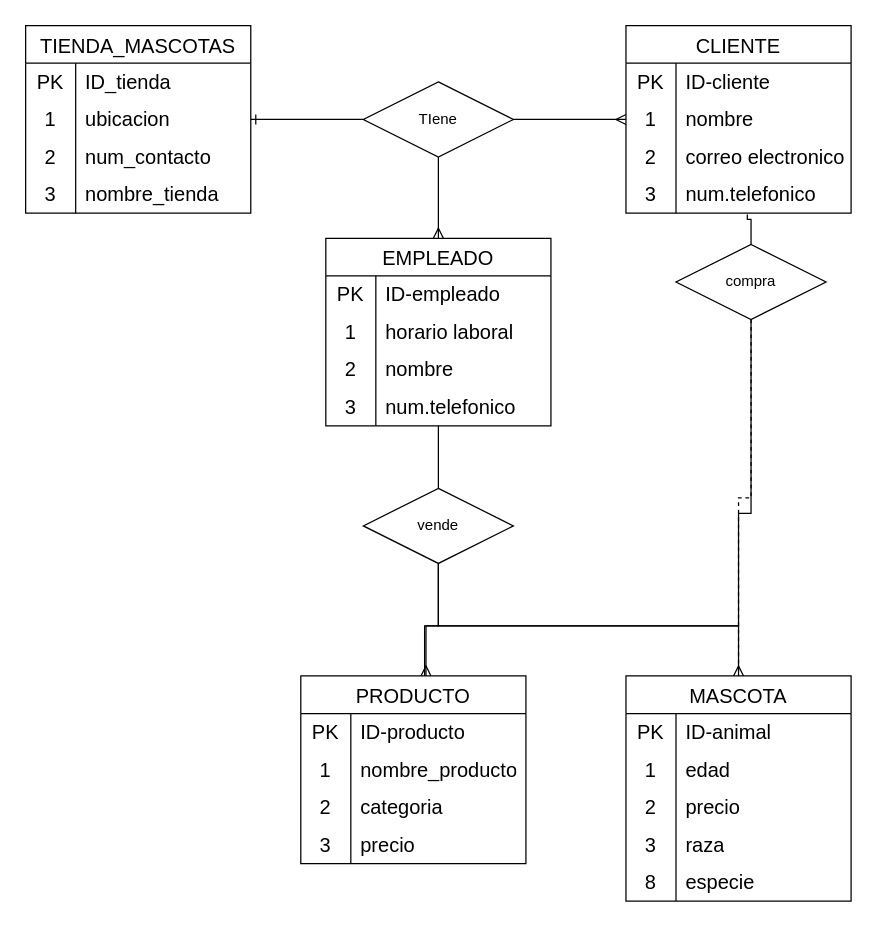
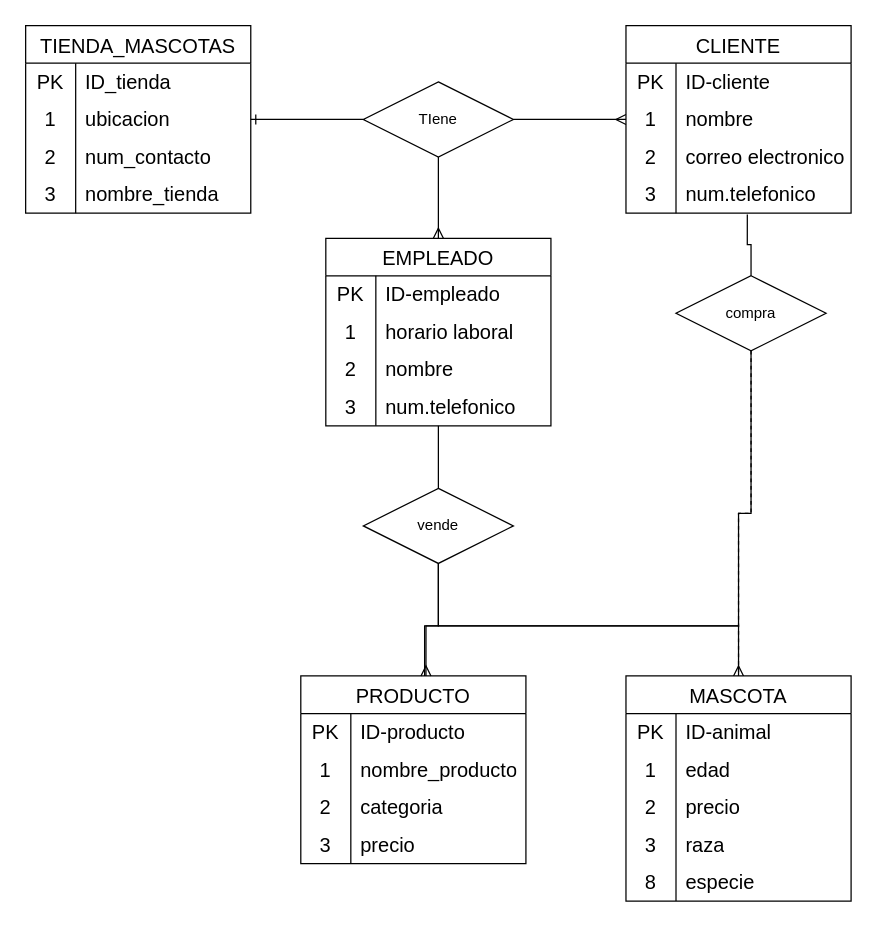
(751, 282) -> (751, 313)
